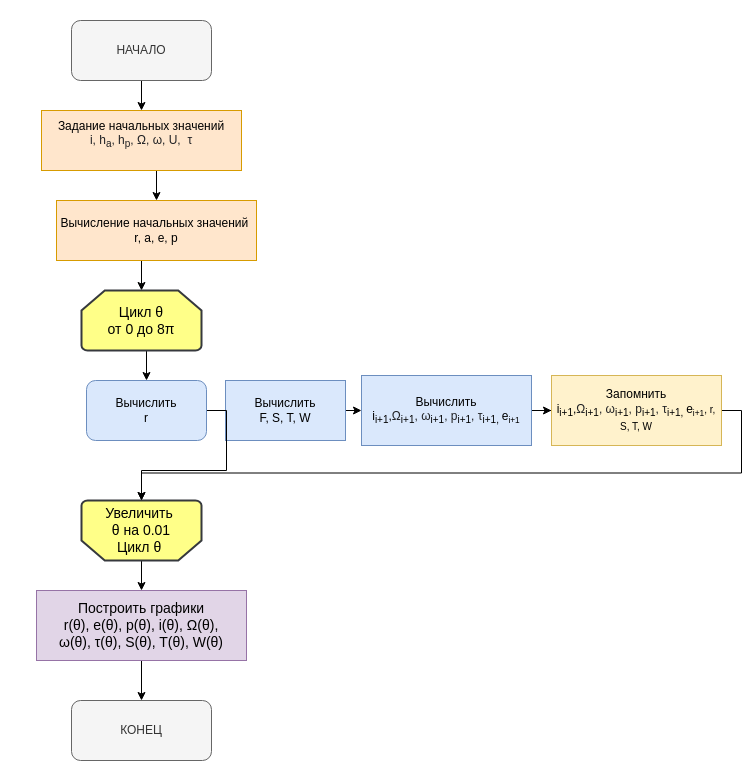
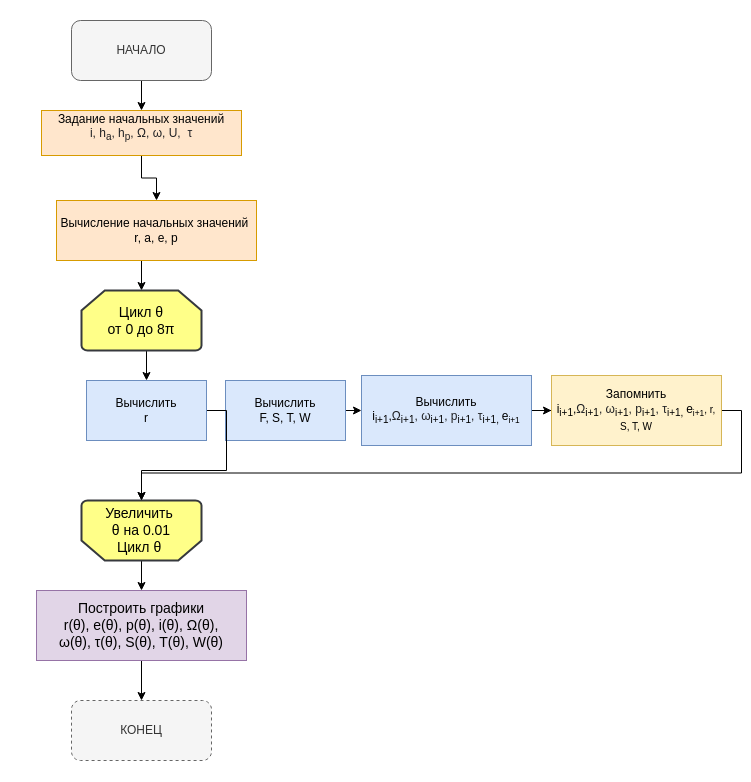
(142, 141) -> (142, 133)
(147, 411) -> (147, 411)
(142, 731) -> (142, 731)
